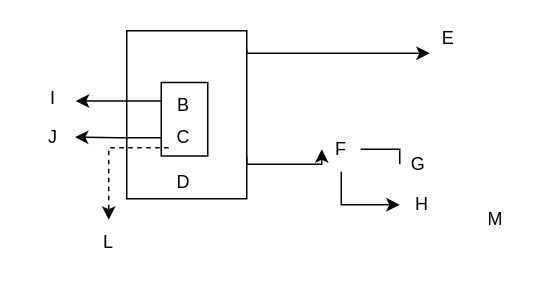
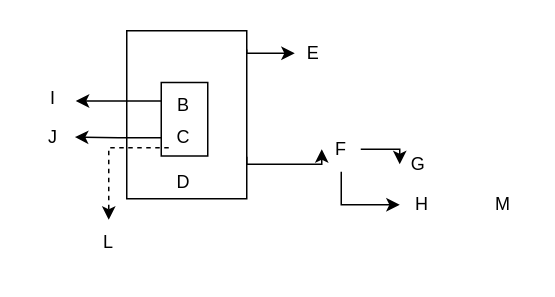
(449, 38) -> (314, 53)
(400, 151) -> (396, 149)
(496, 220) -> (503, 205)
